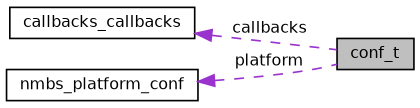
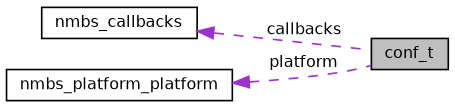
(102, 23) -> (119, 23)
(102, 85) -> (119, 85)
